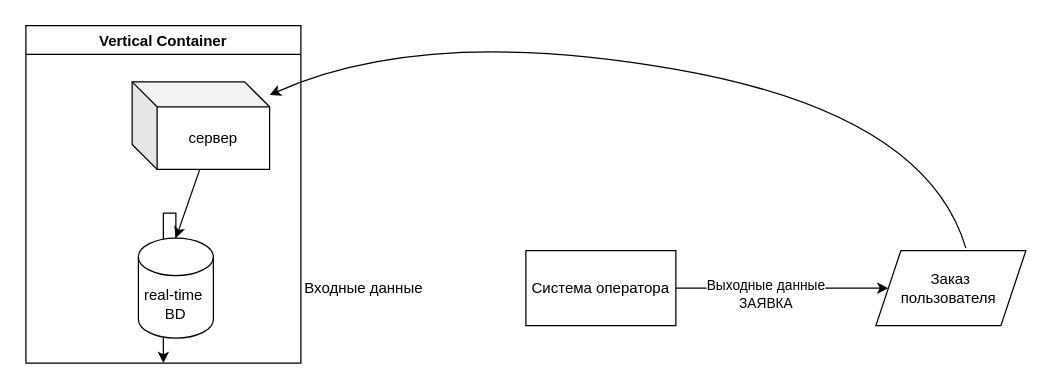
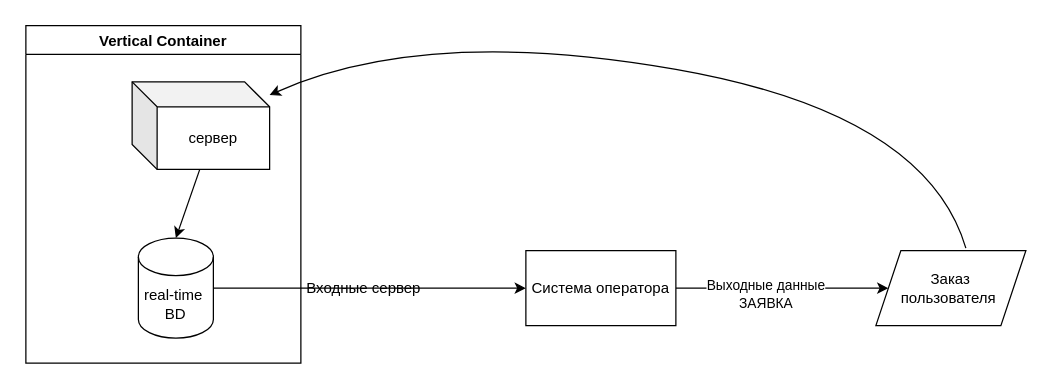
(163, 213) -> (365, 288)
(364, 288) -> (364, 288)
